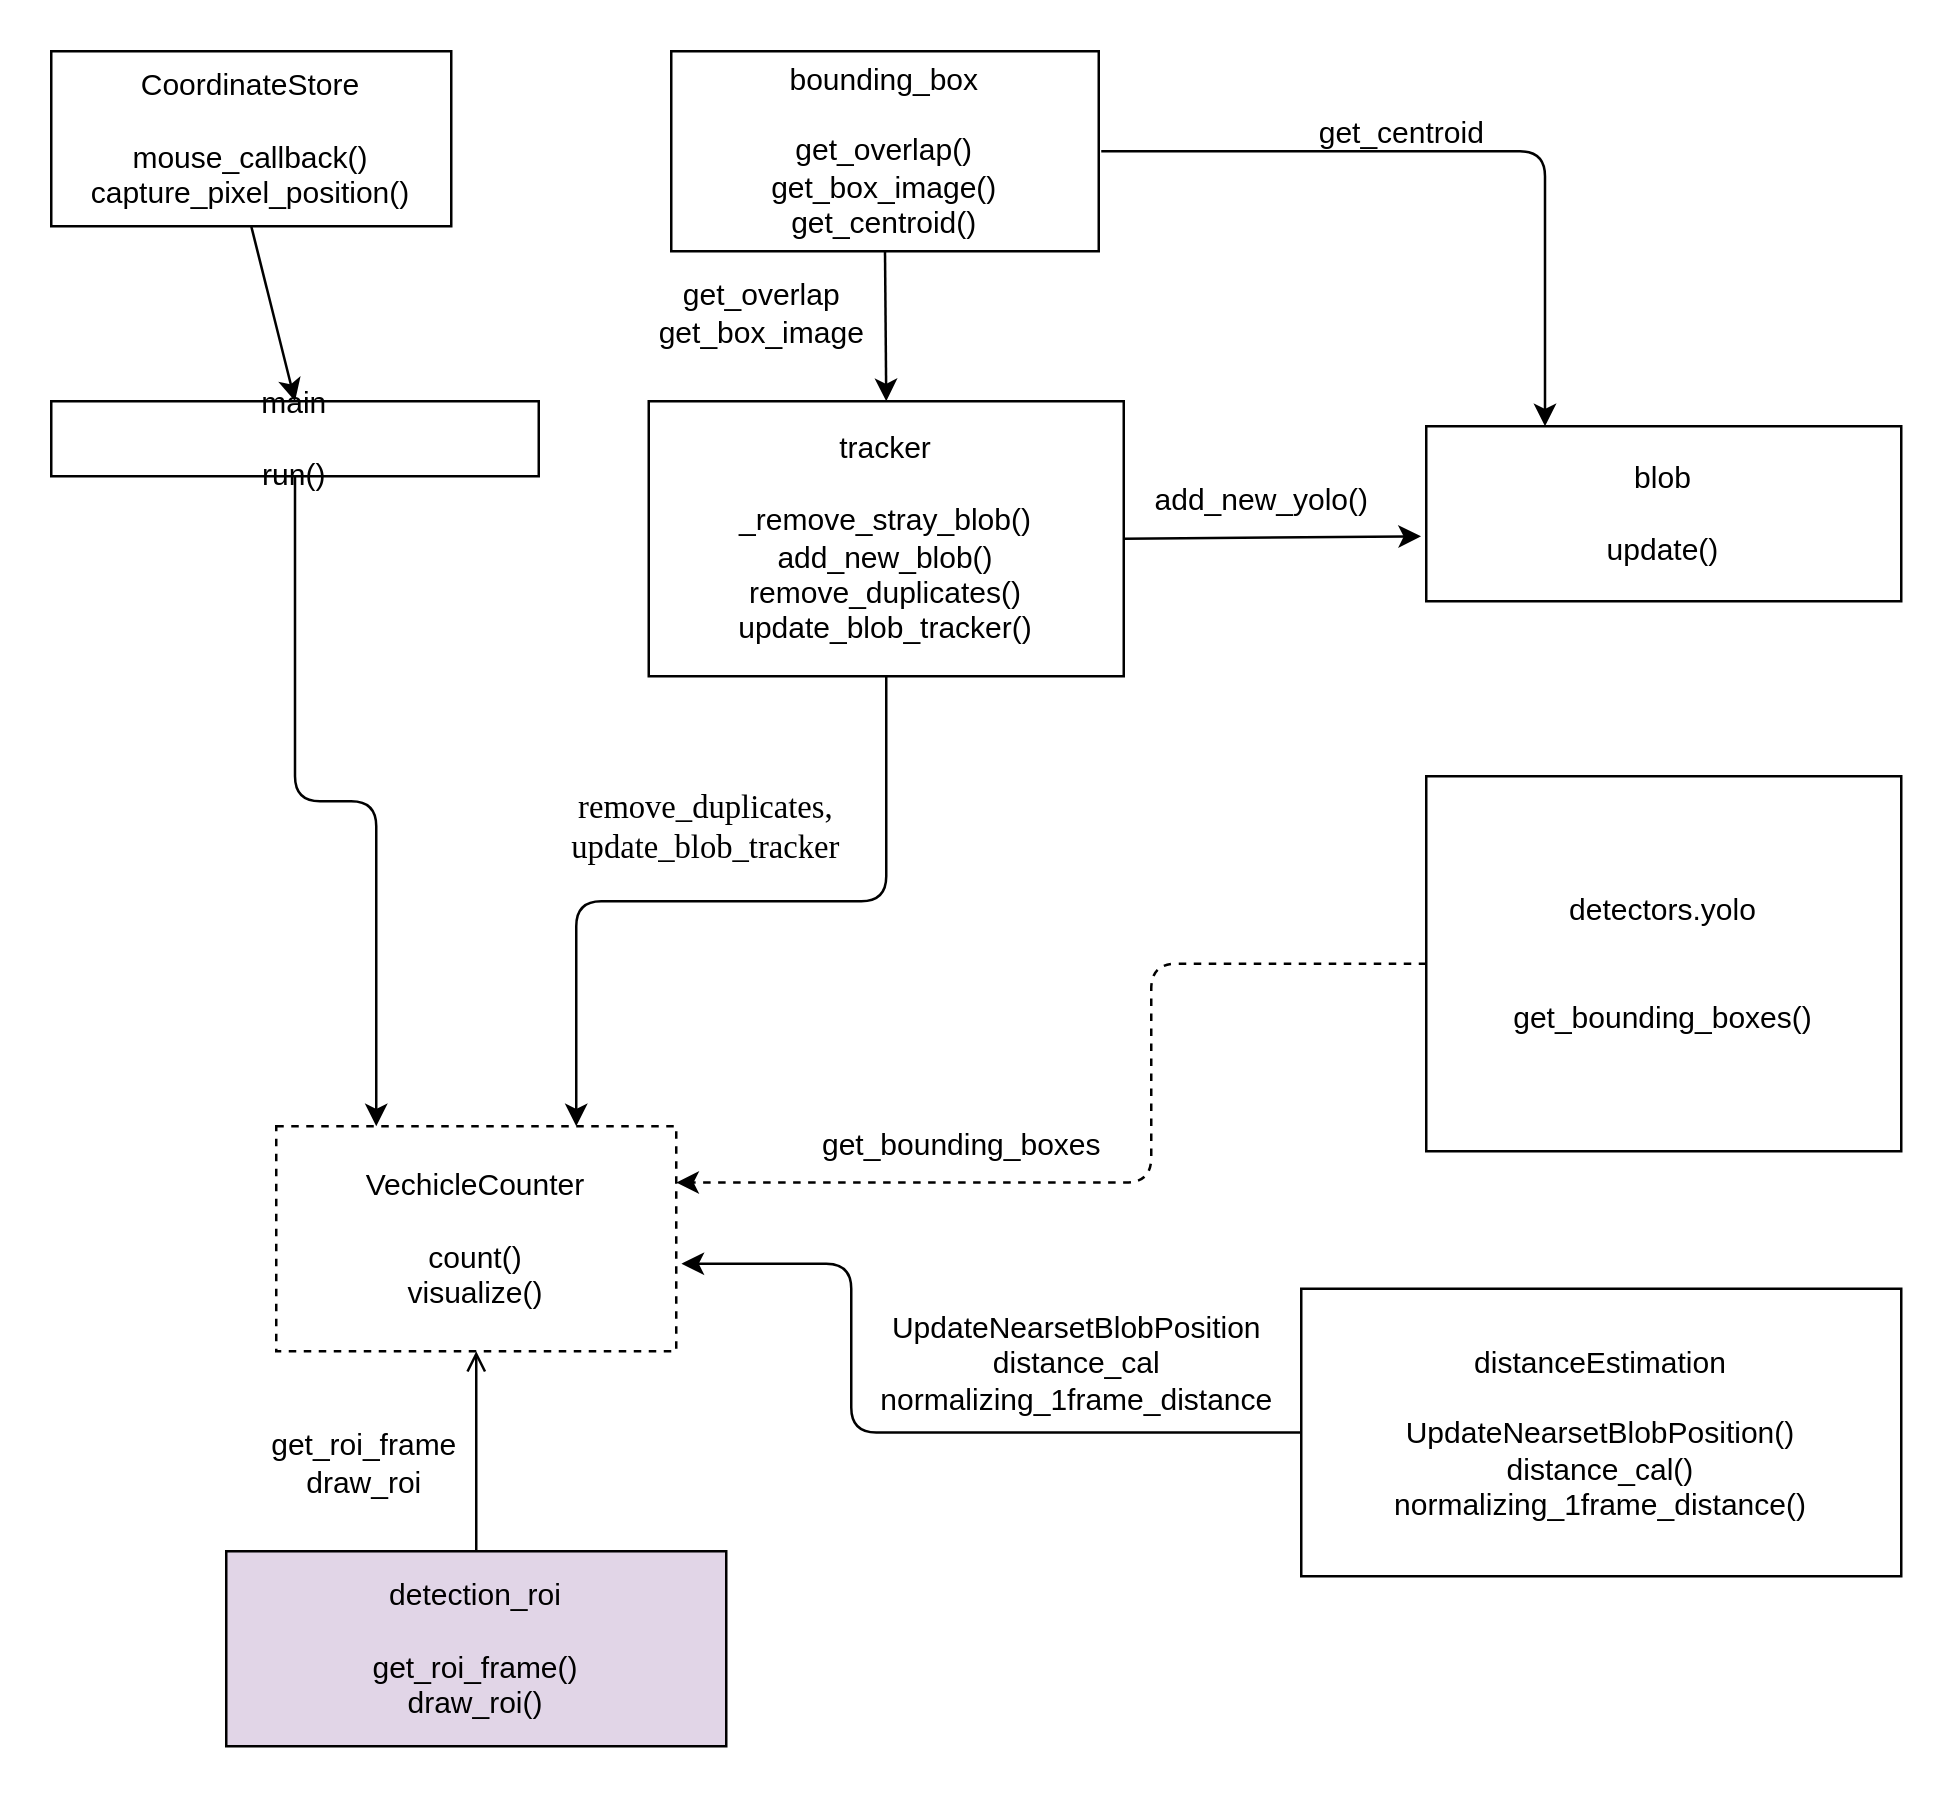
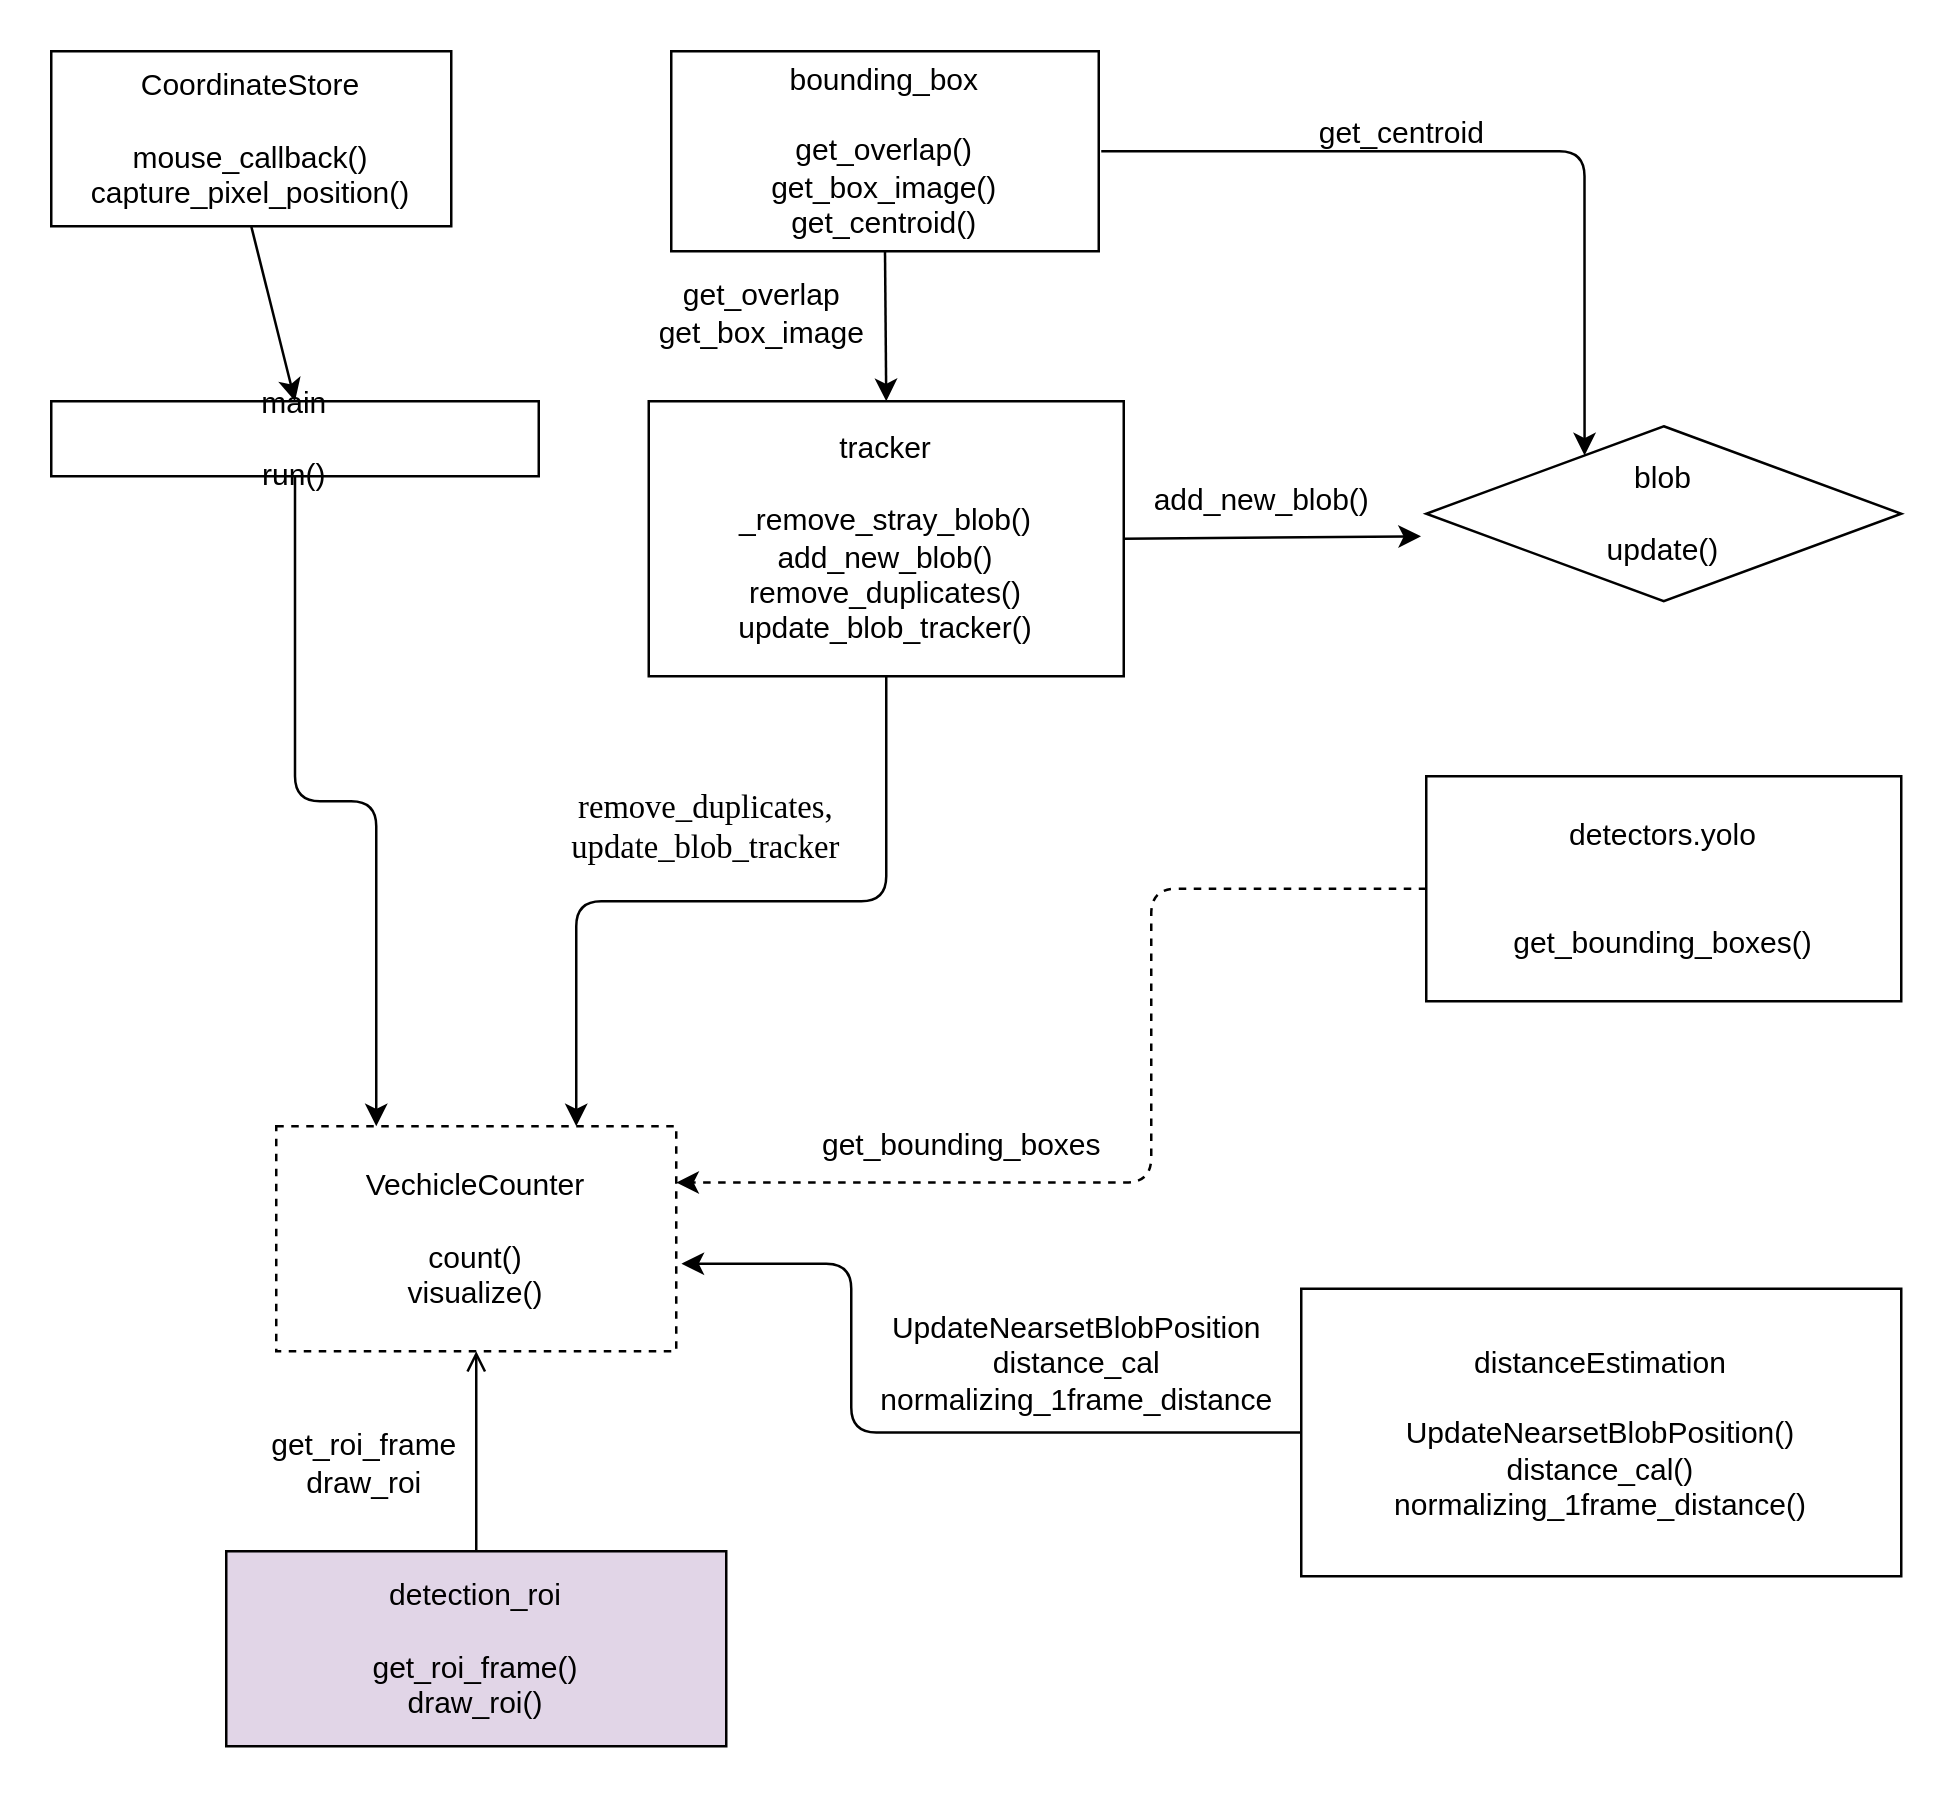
(1263, 501) -> (1263, 501)
(1664, 514) -> (1664, 514)
(1664, 964) -> (1664, 889)
